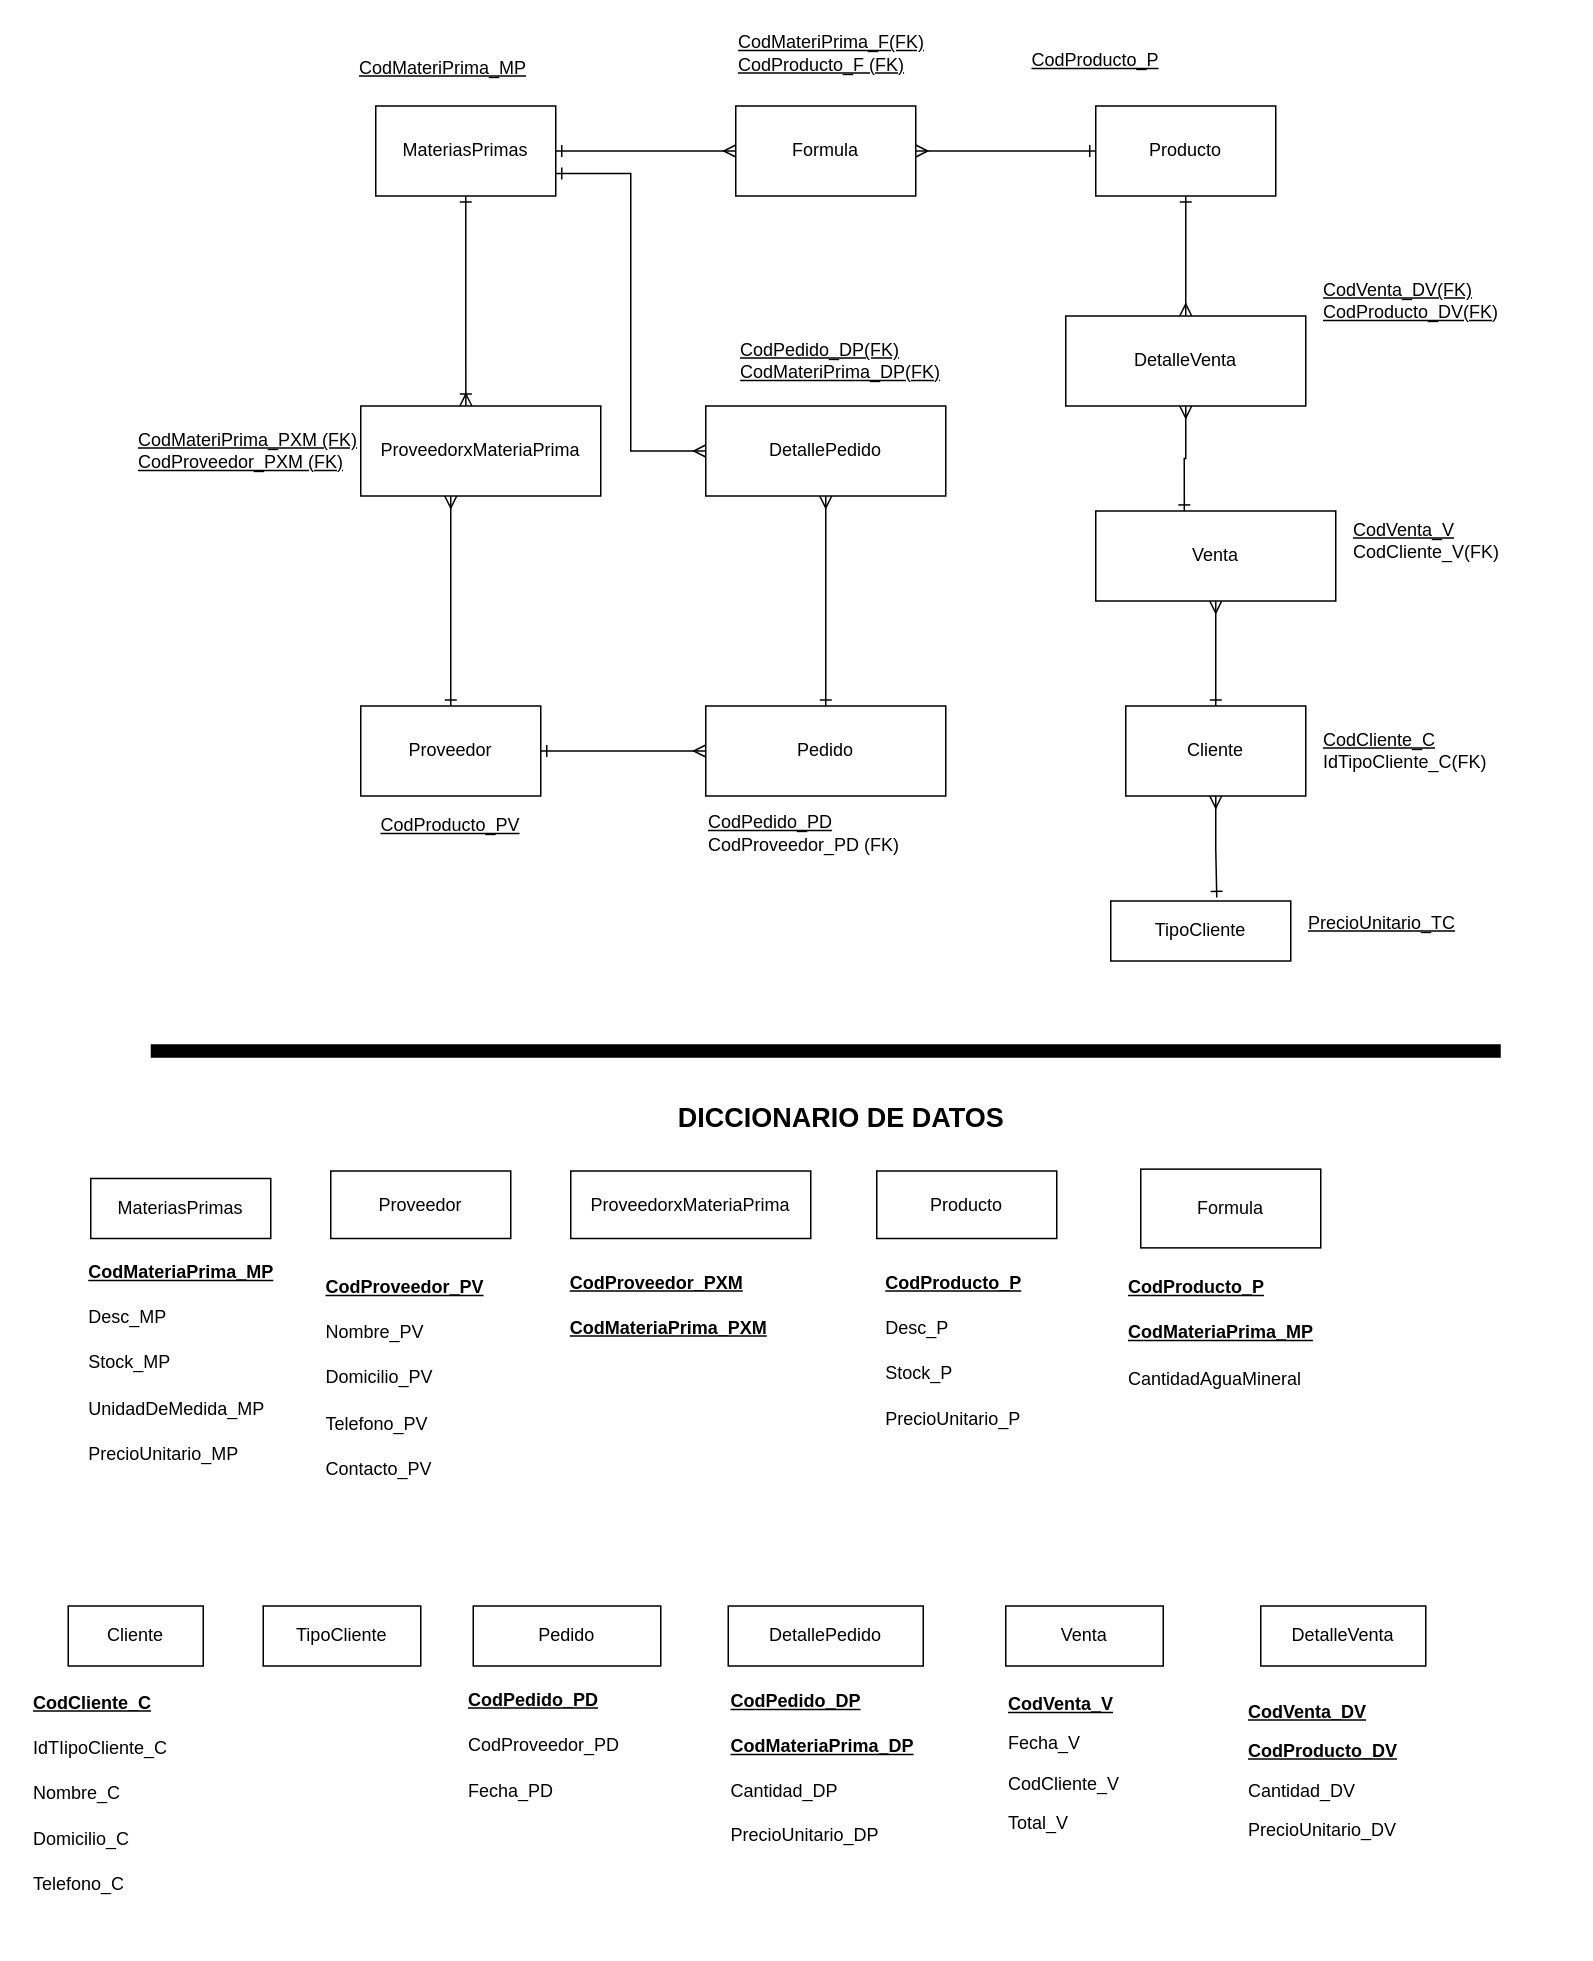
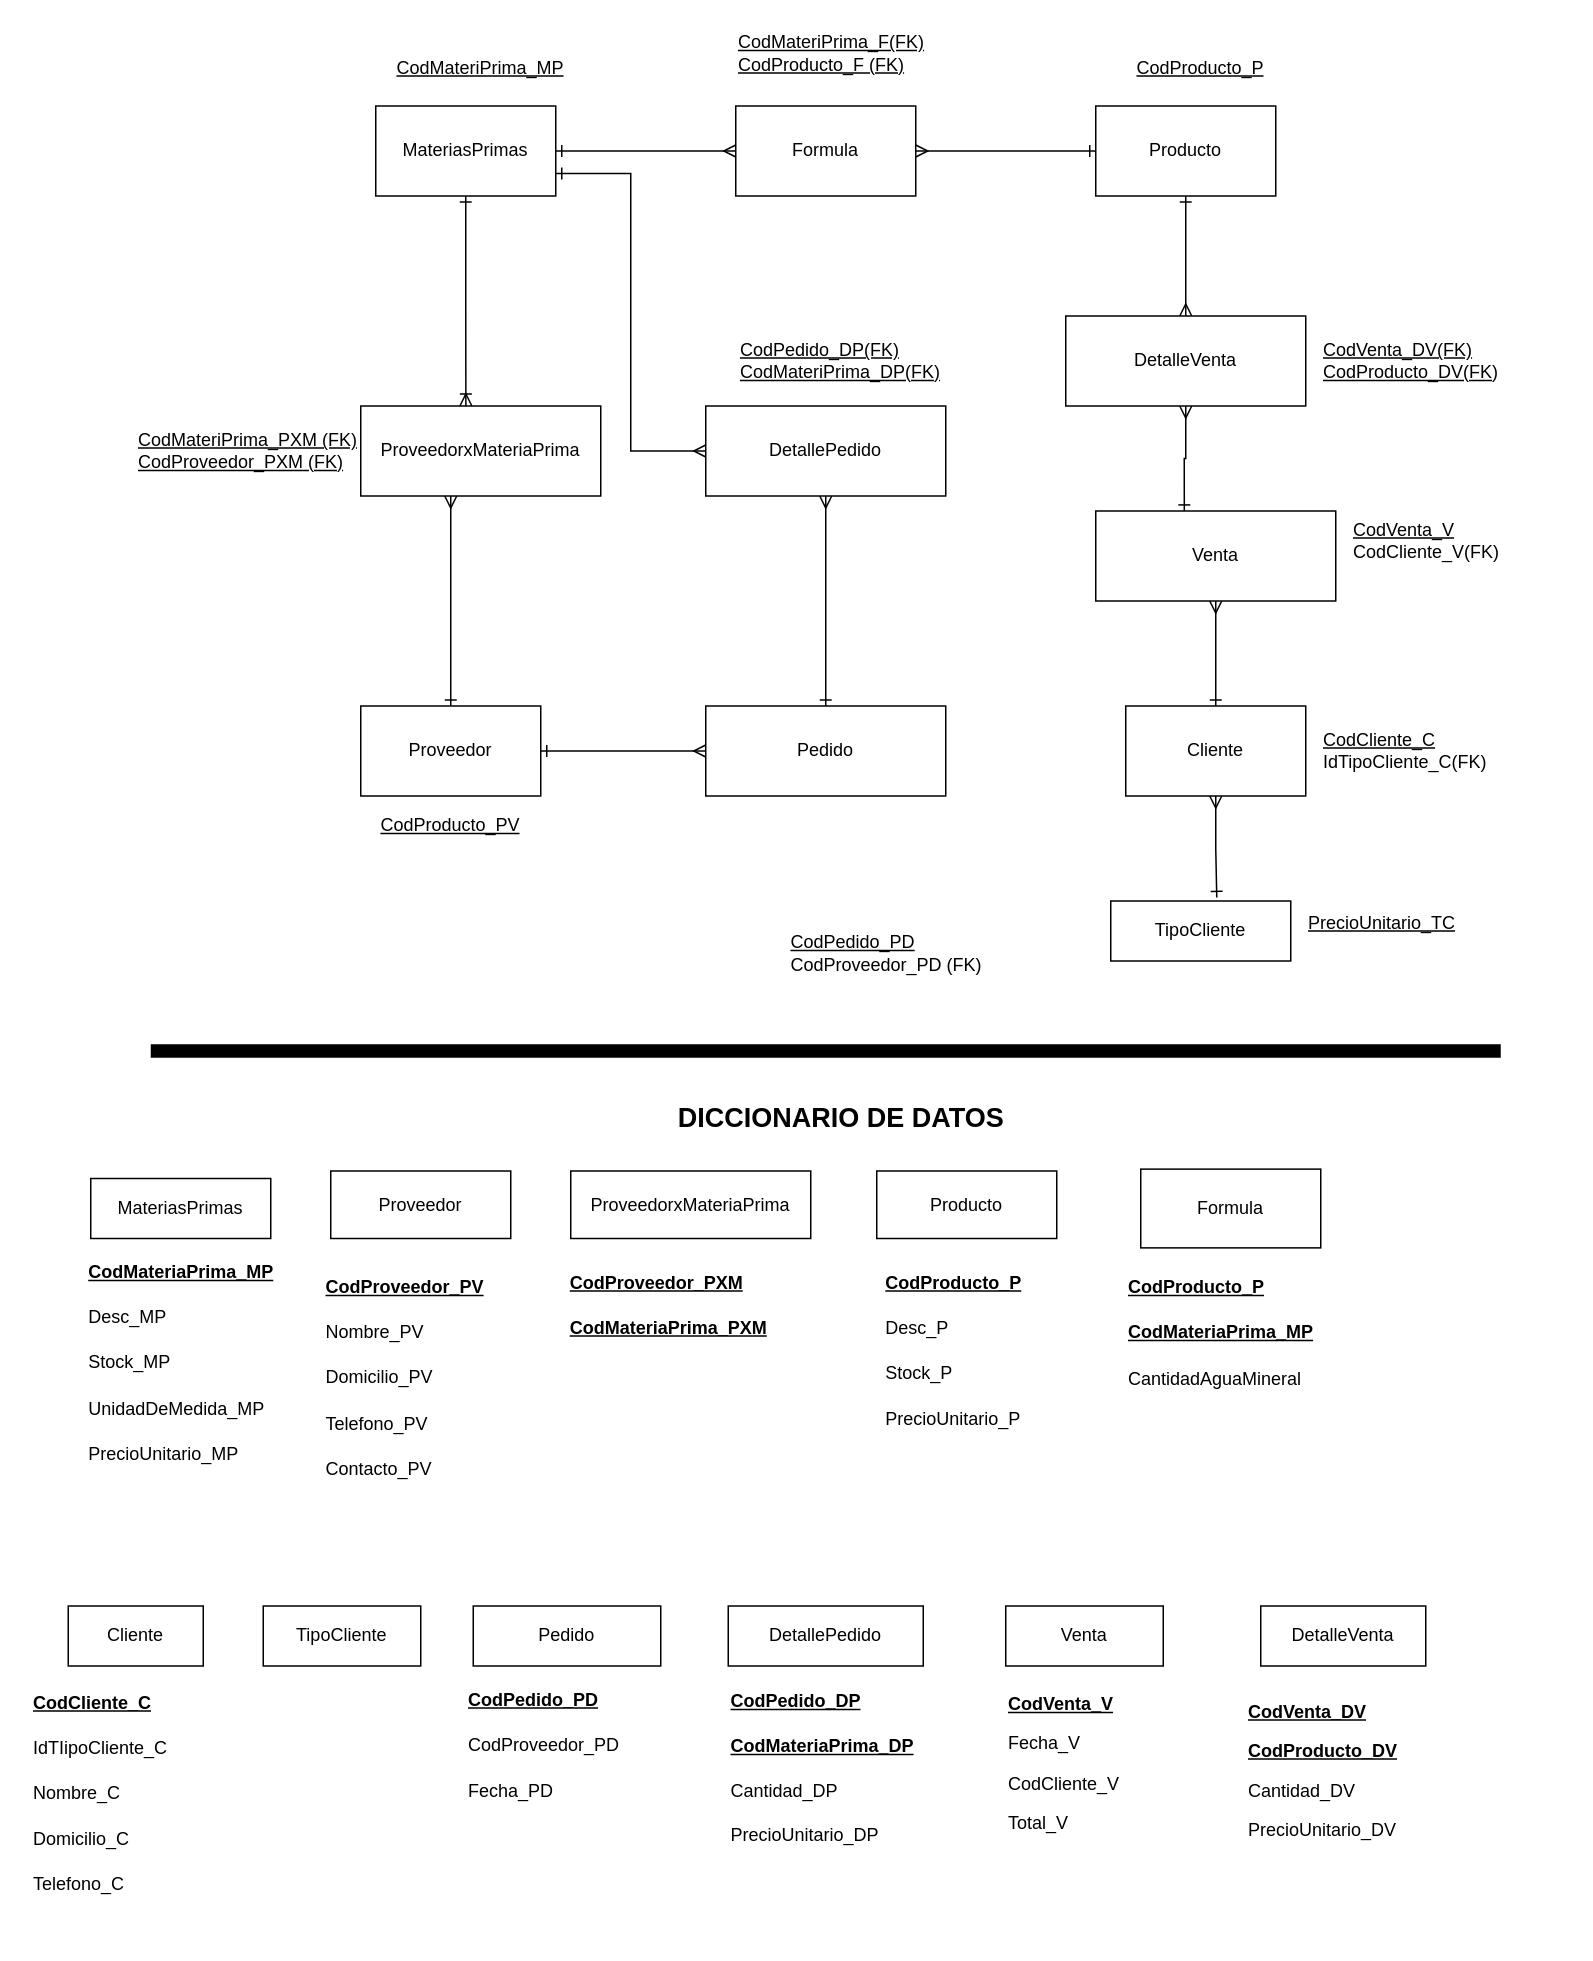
(1096, 61) -> (1201, 68)
(443, 68) -> (481, 68)
(1426, 301) -> (1426, 361)
(811, 833) -> (893, 953)
